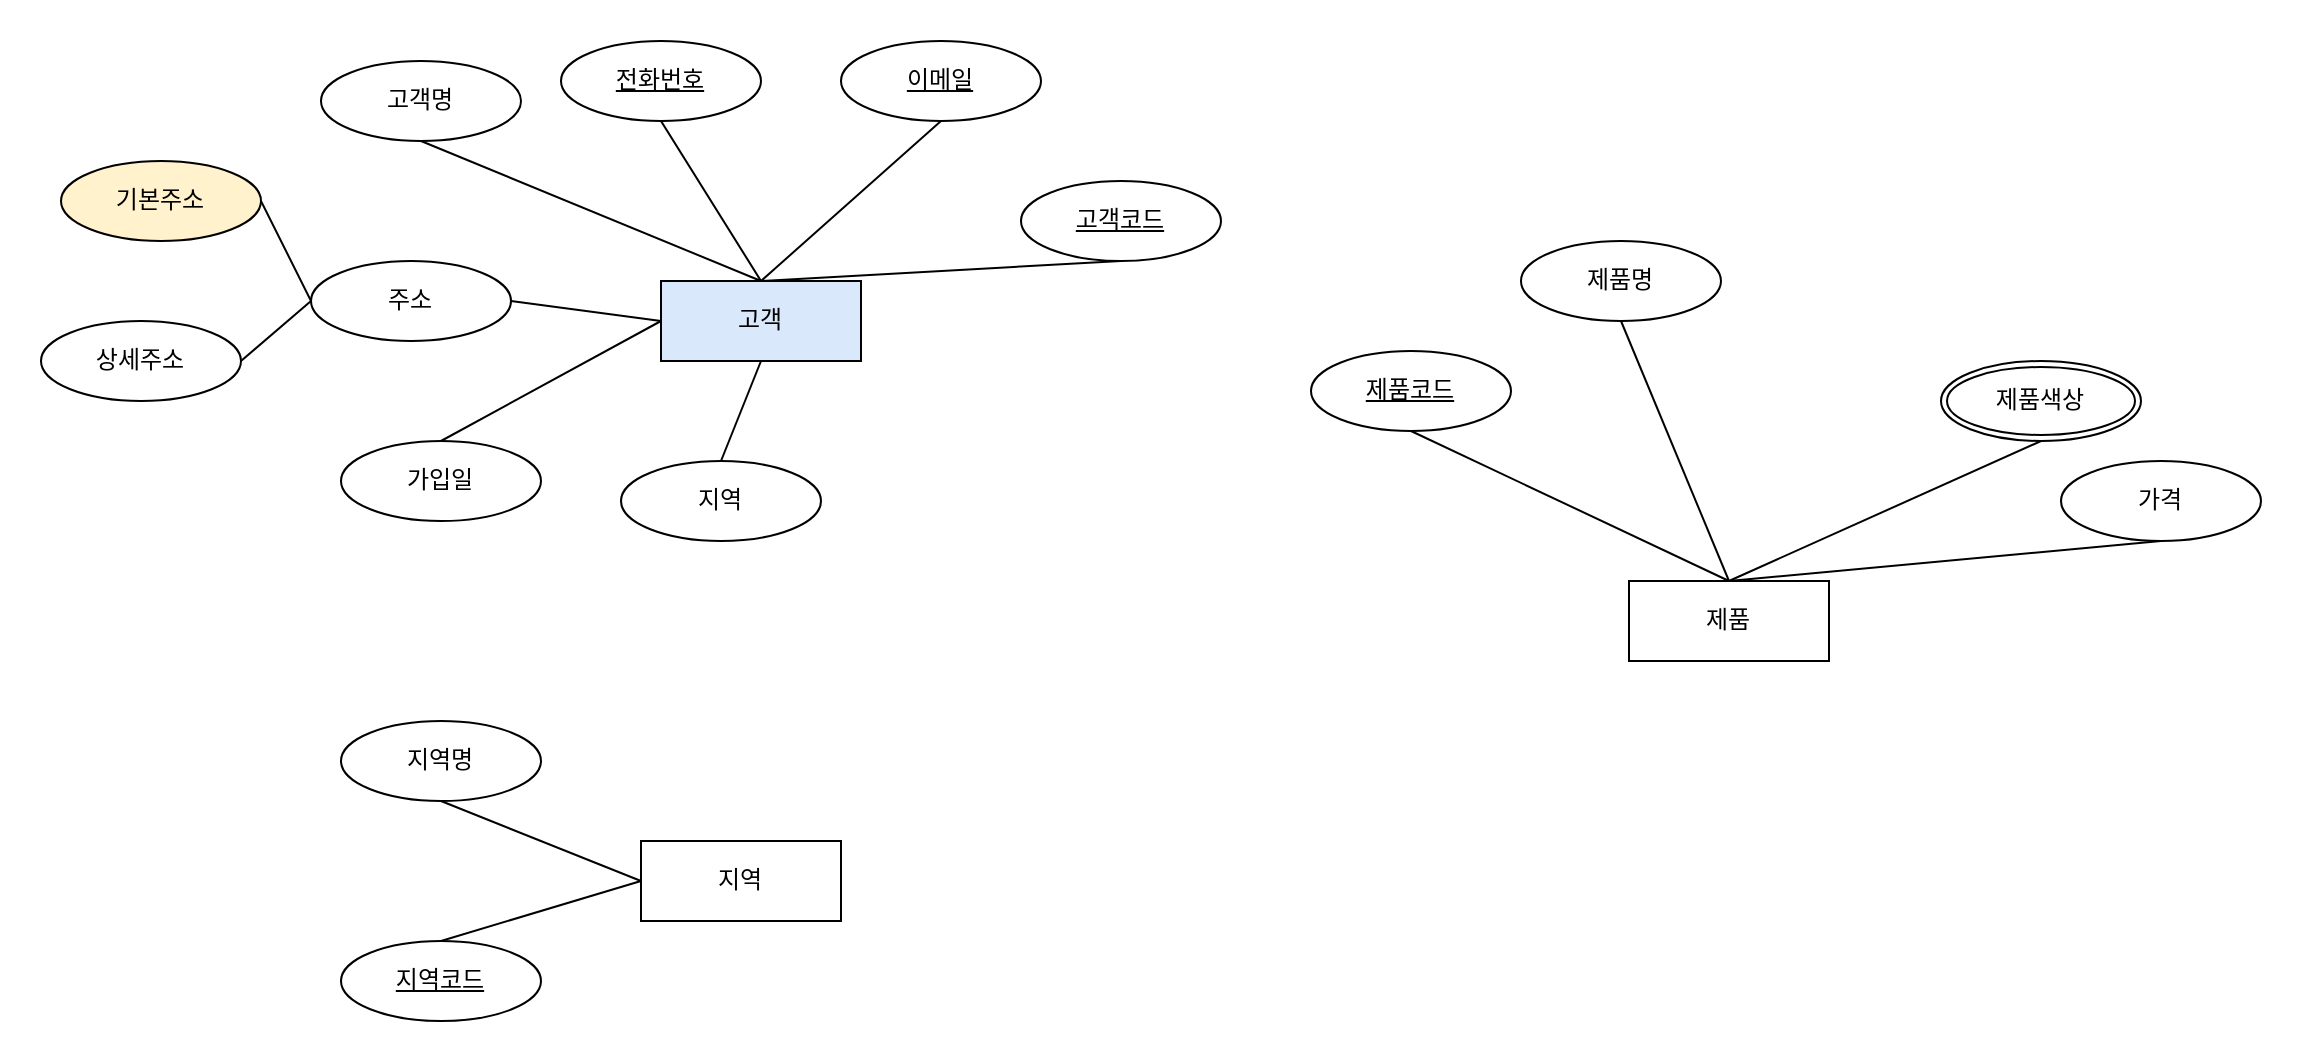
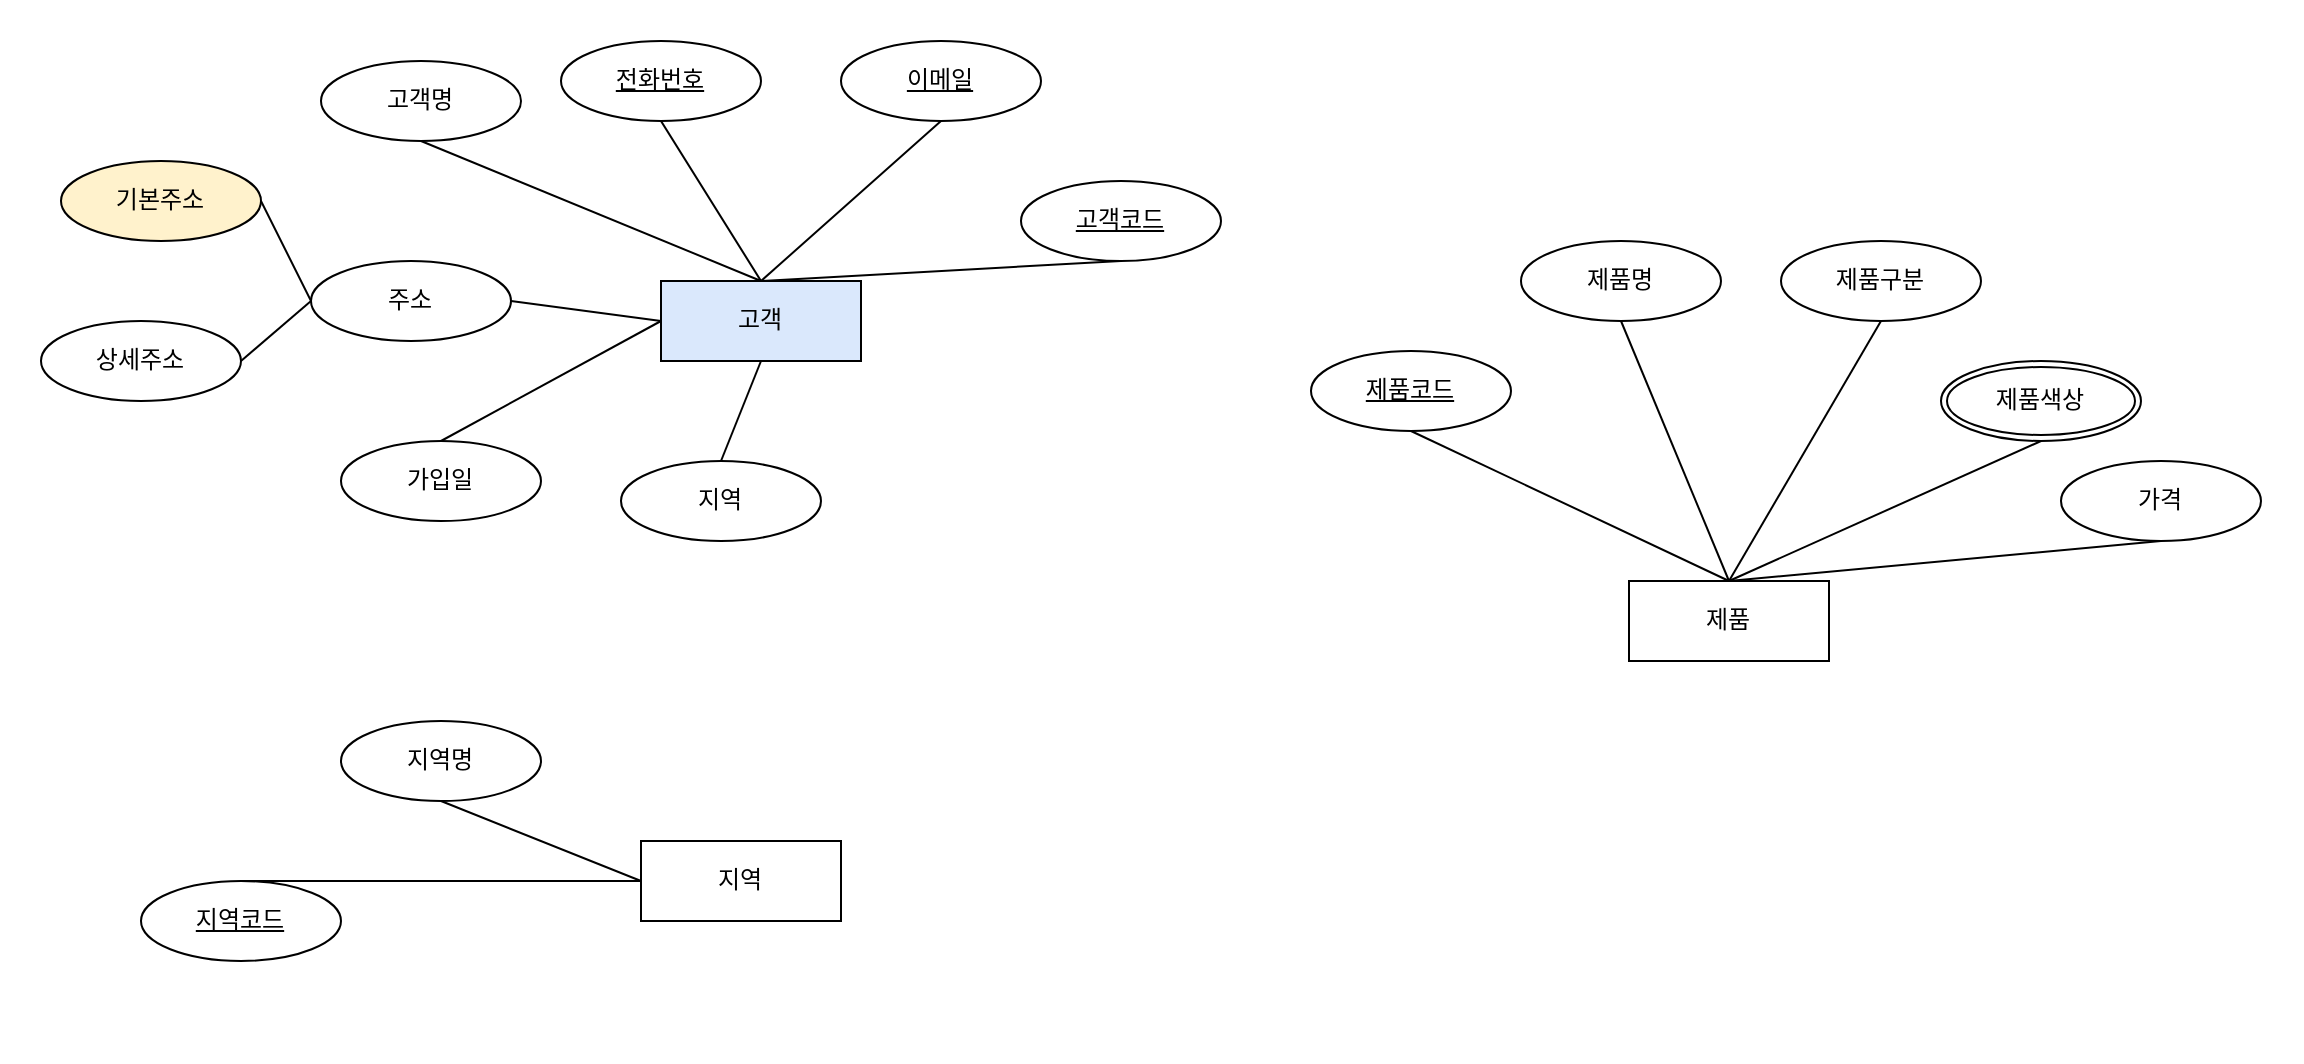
none -> (1881, 281)
none -> (1807, 448)
(441, 981) -> (241, 921)
